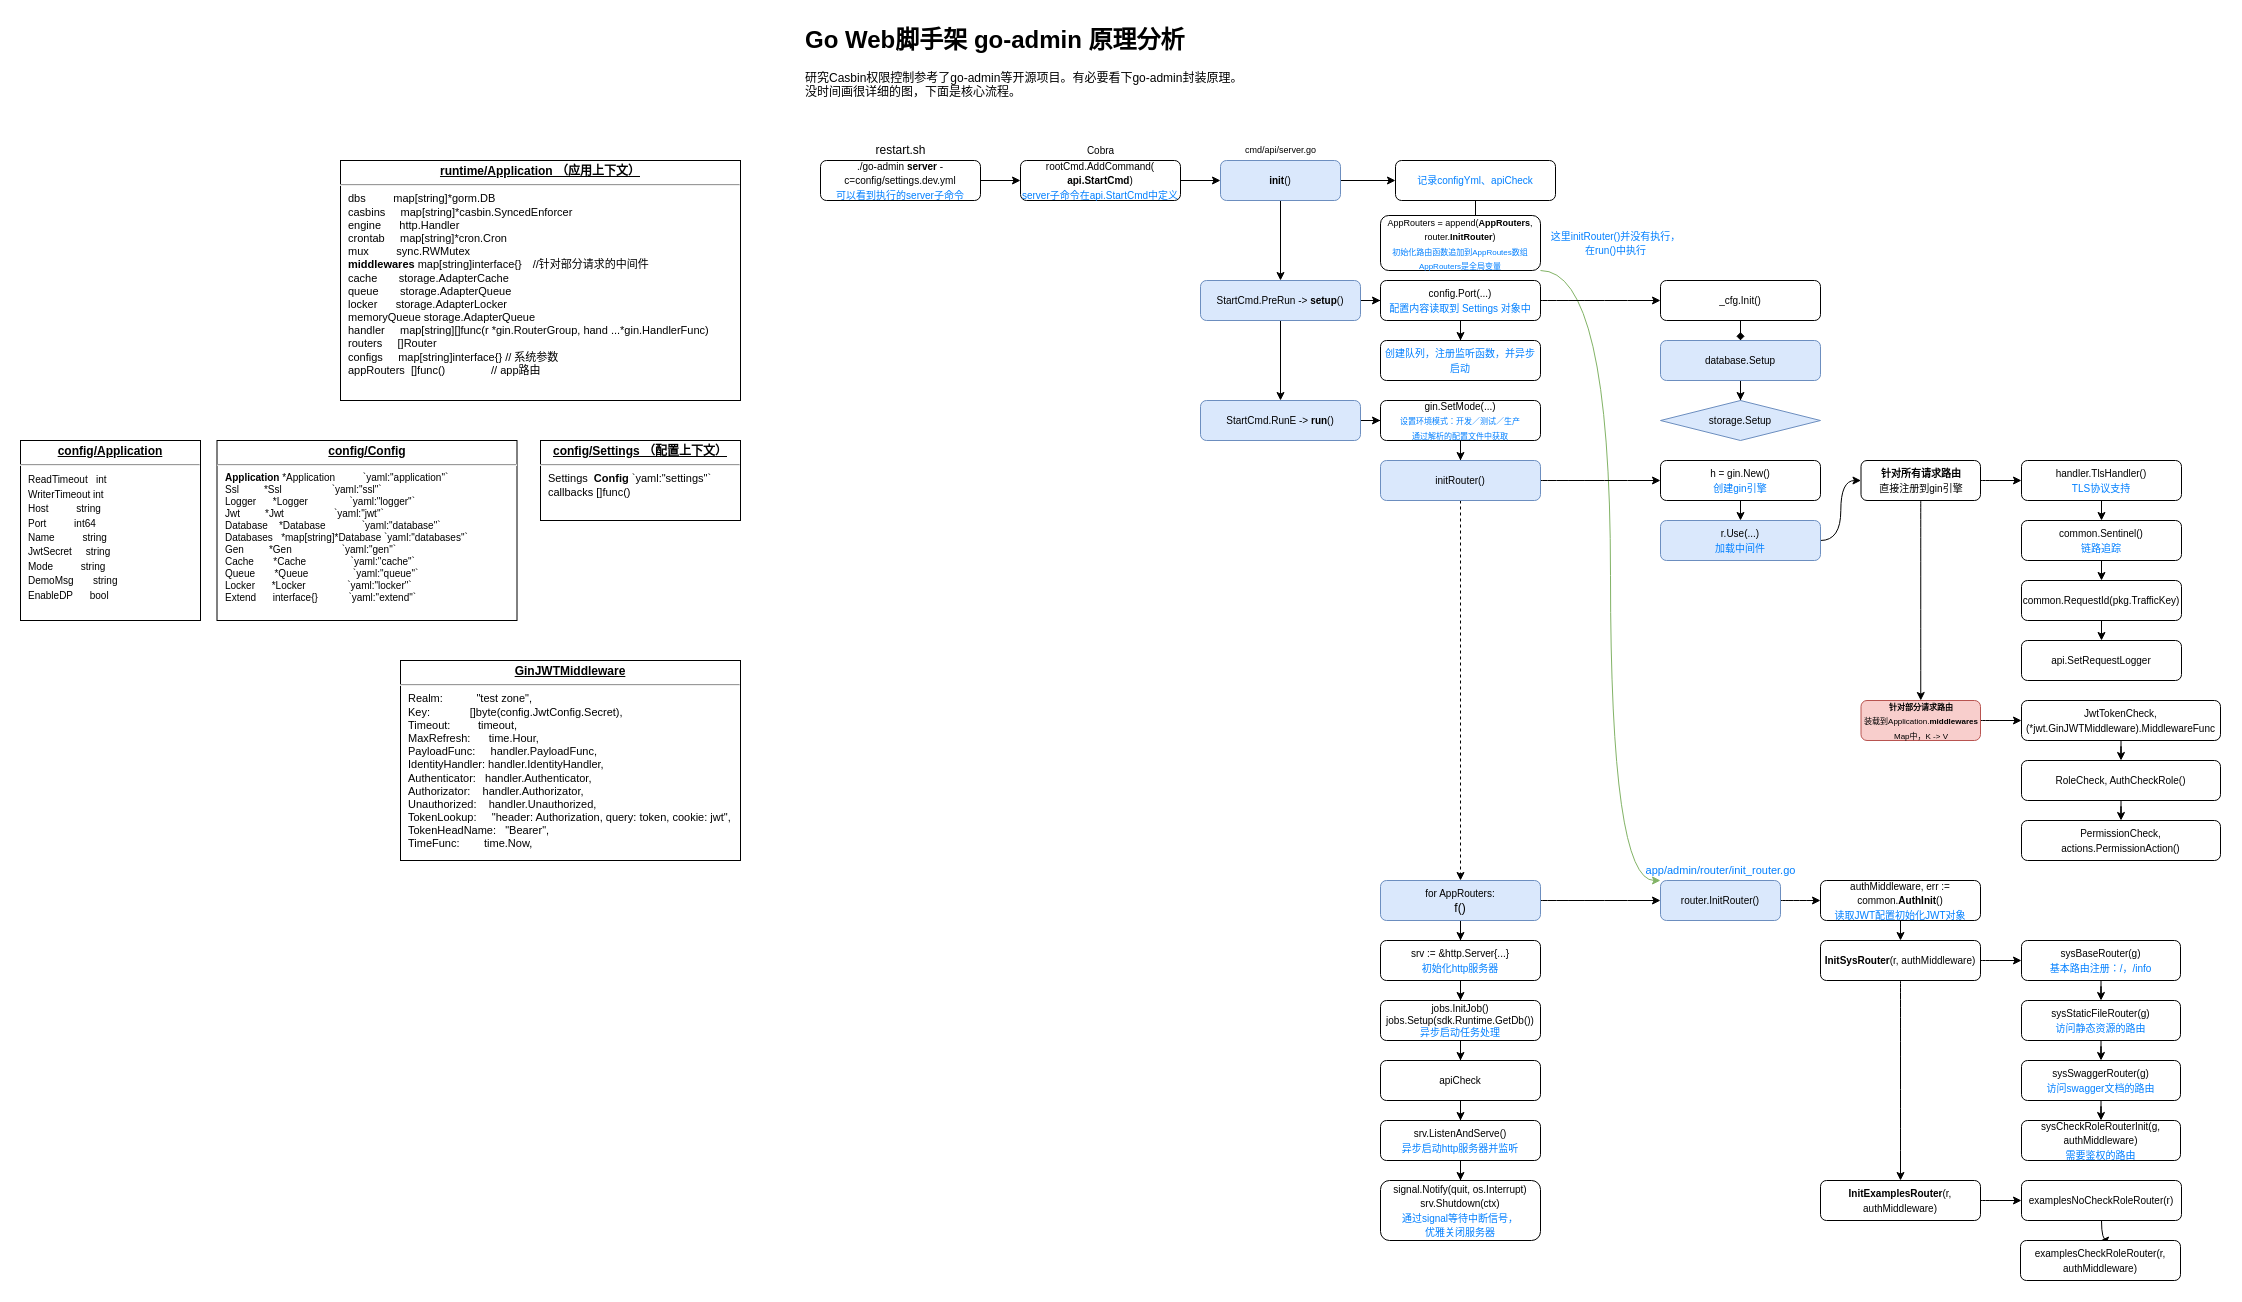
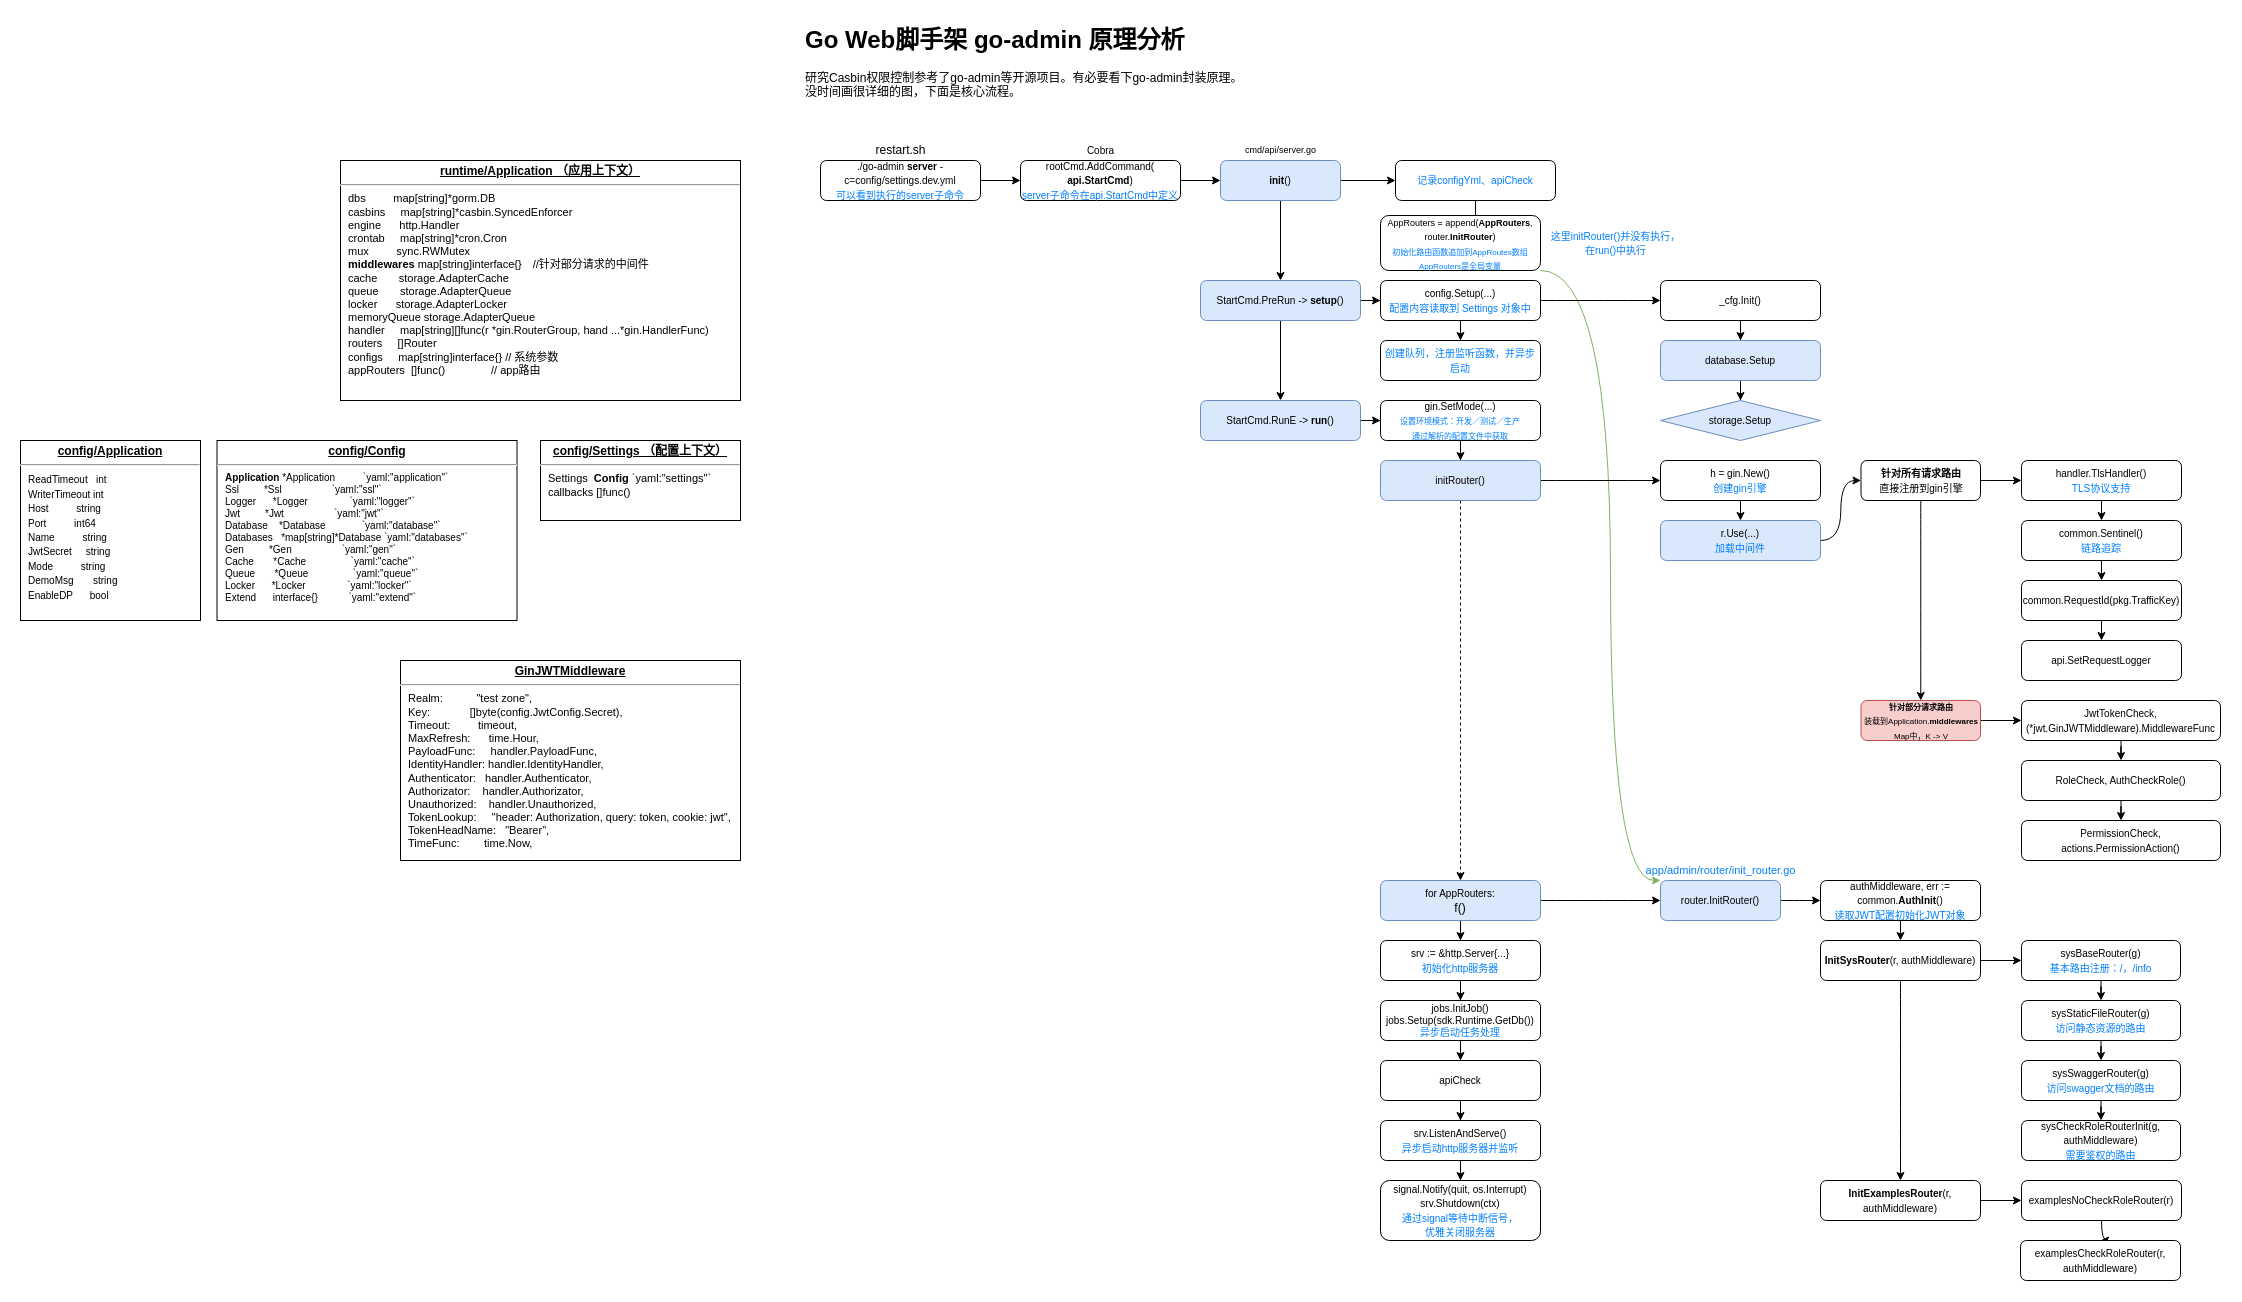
(1461, 301) -> (1461, 301)
(1741, 332) -> (1741, 332)
